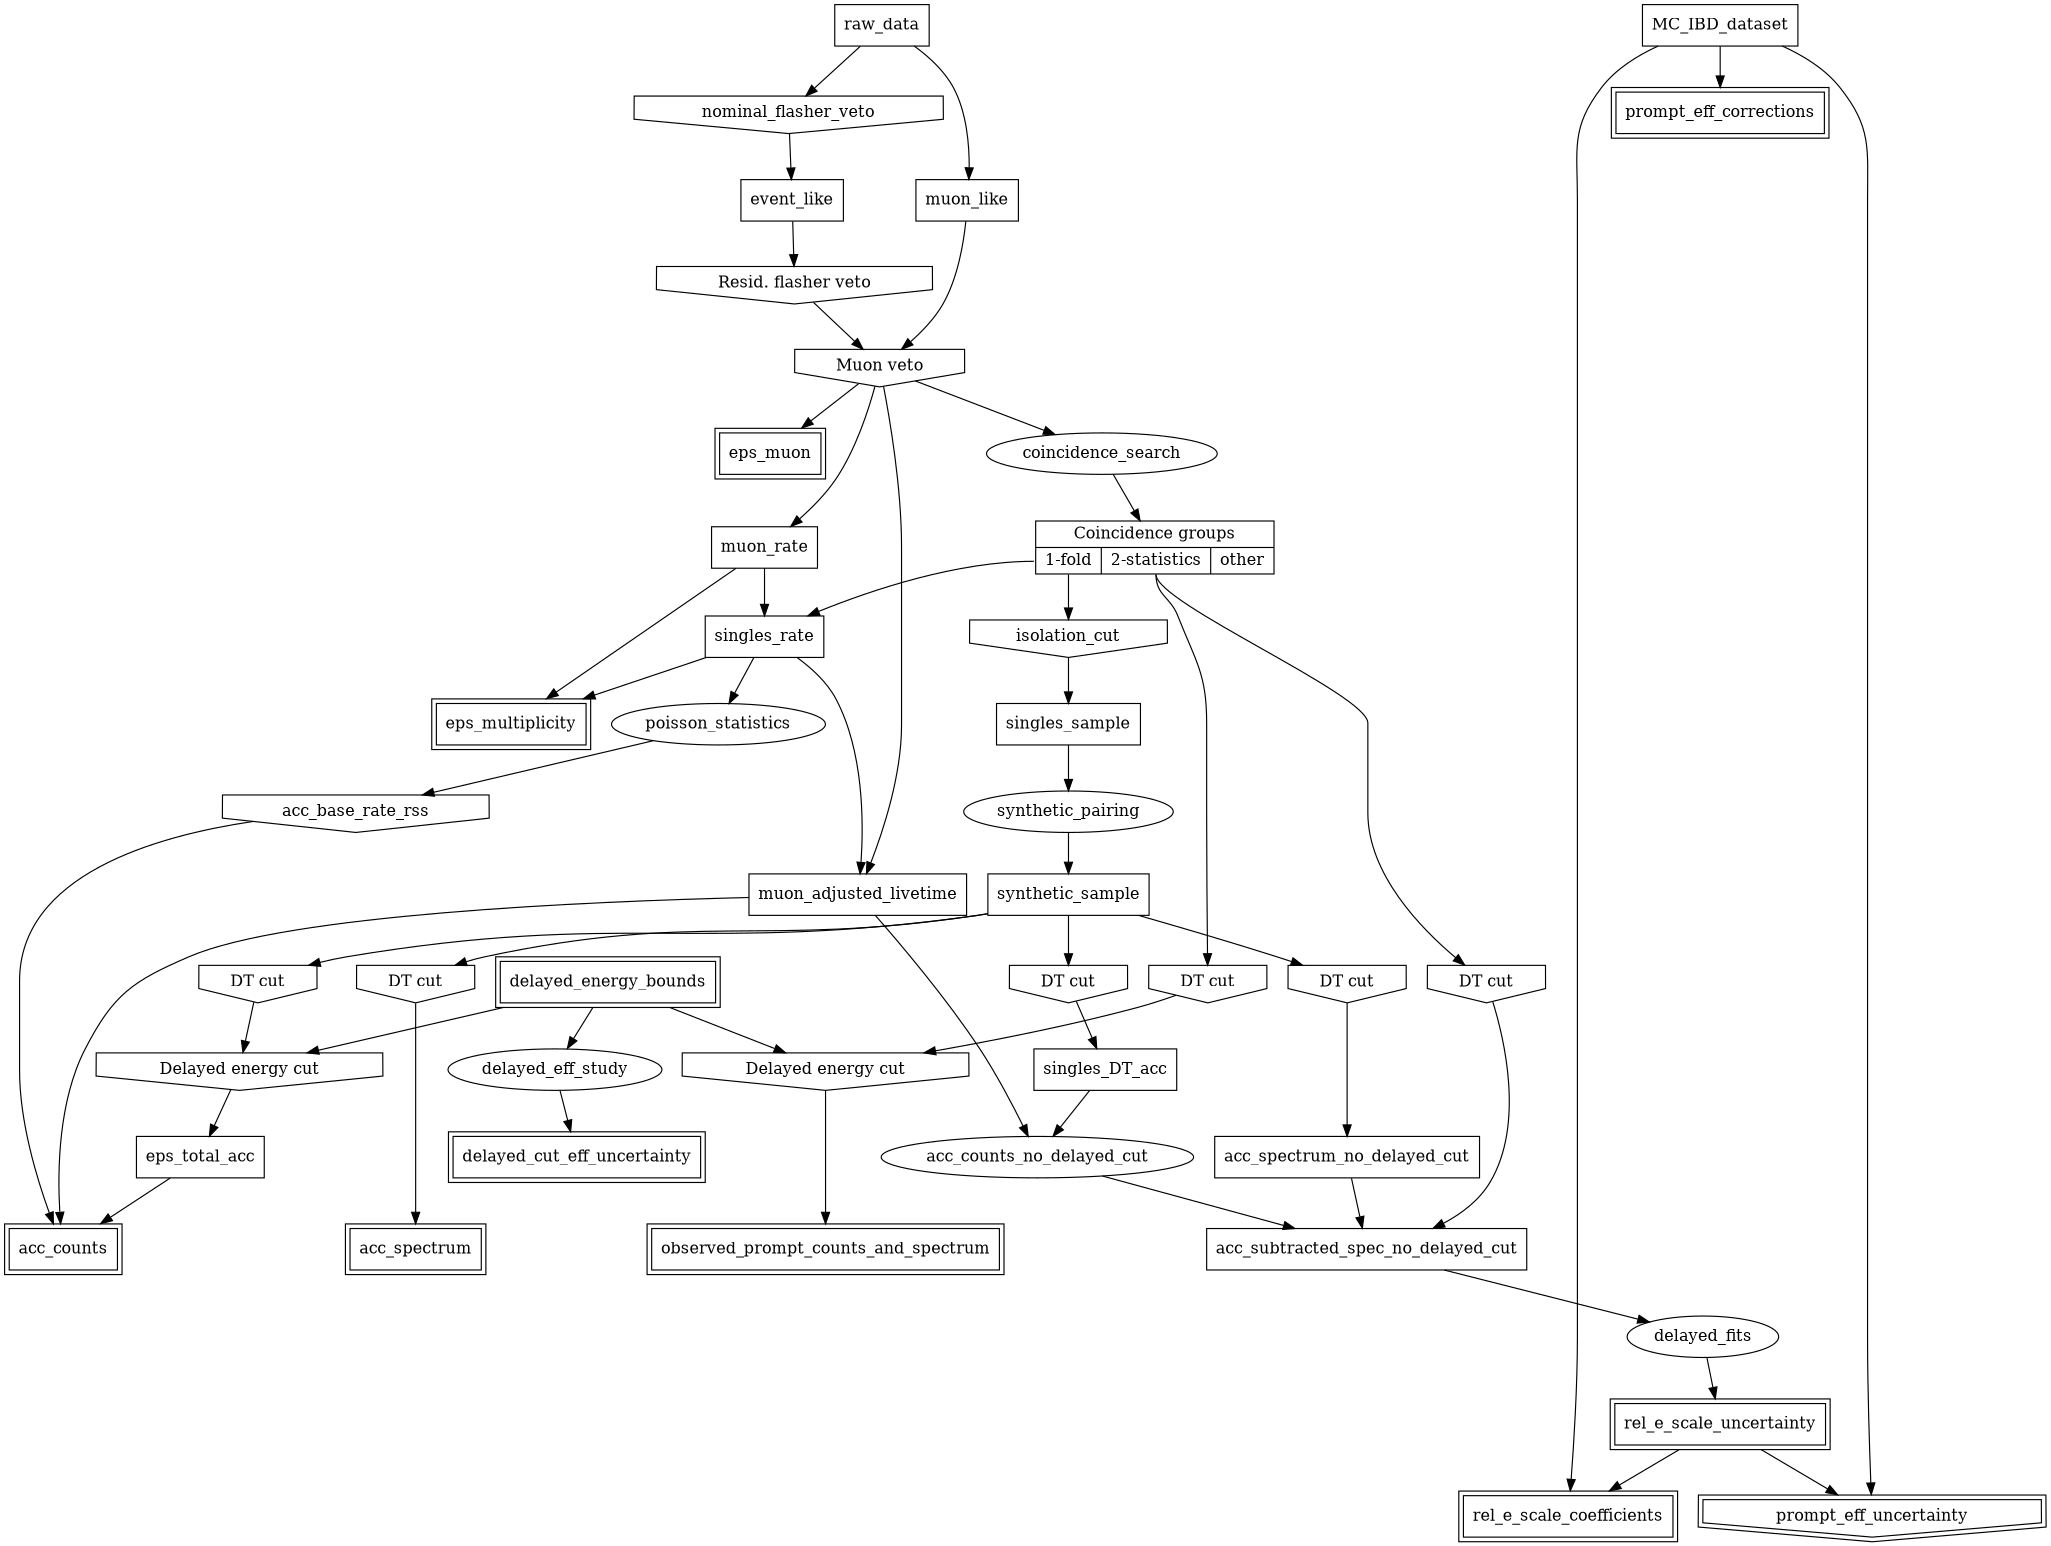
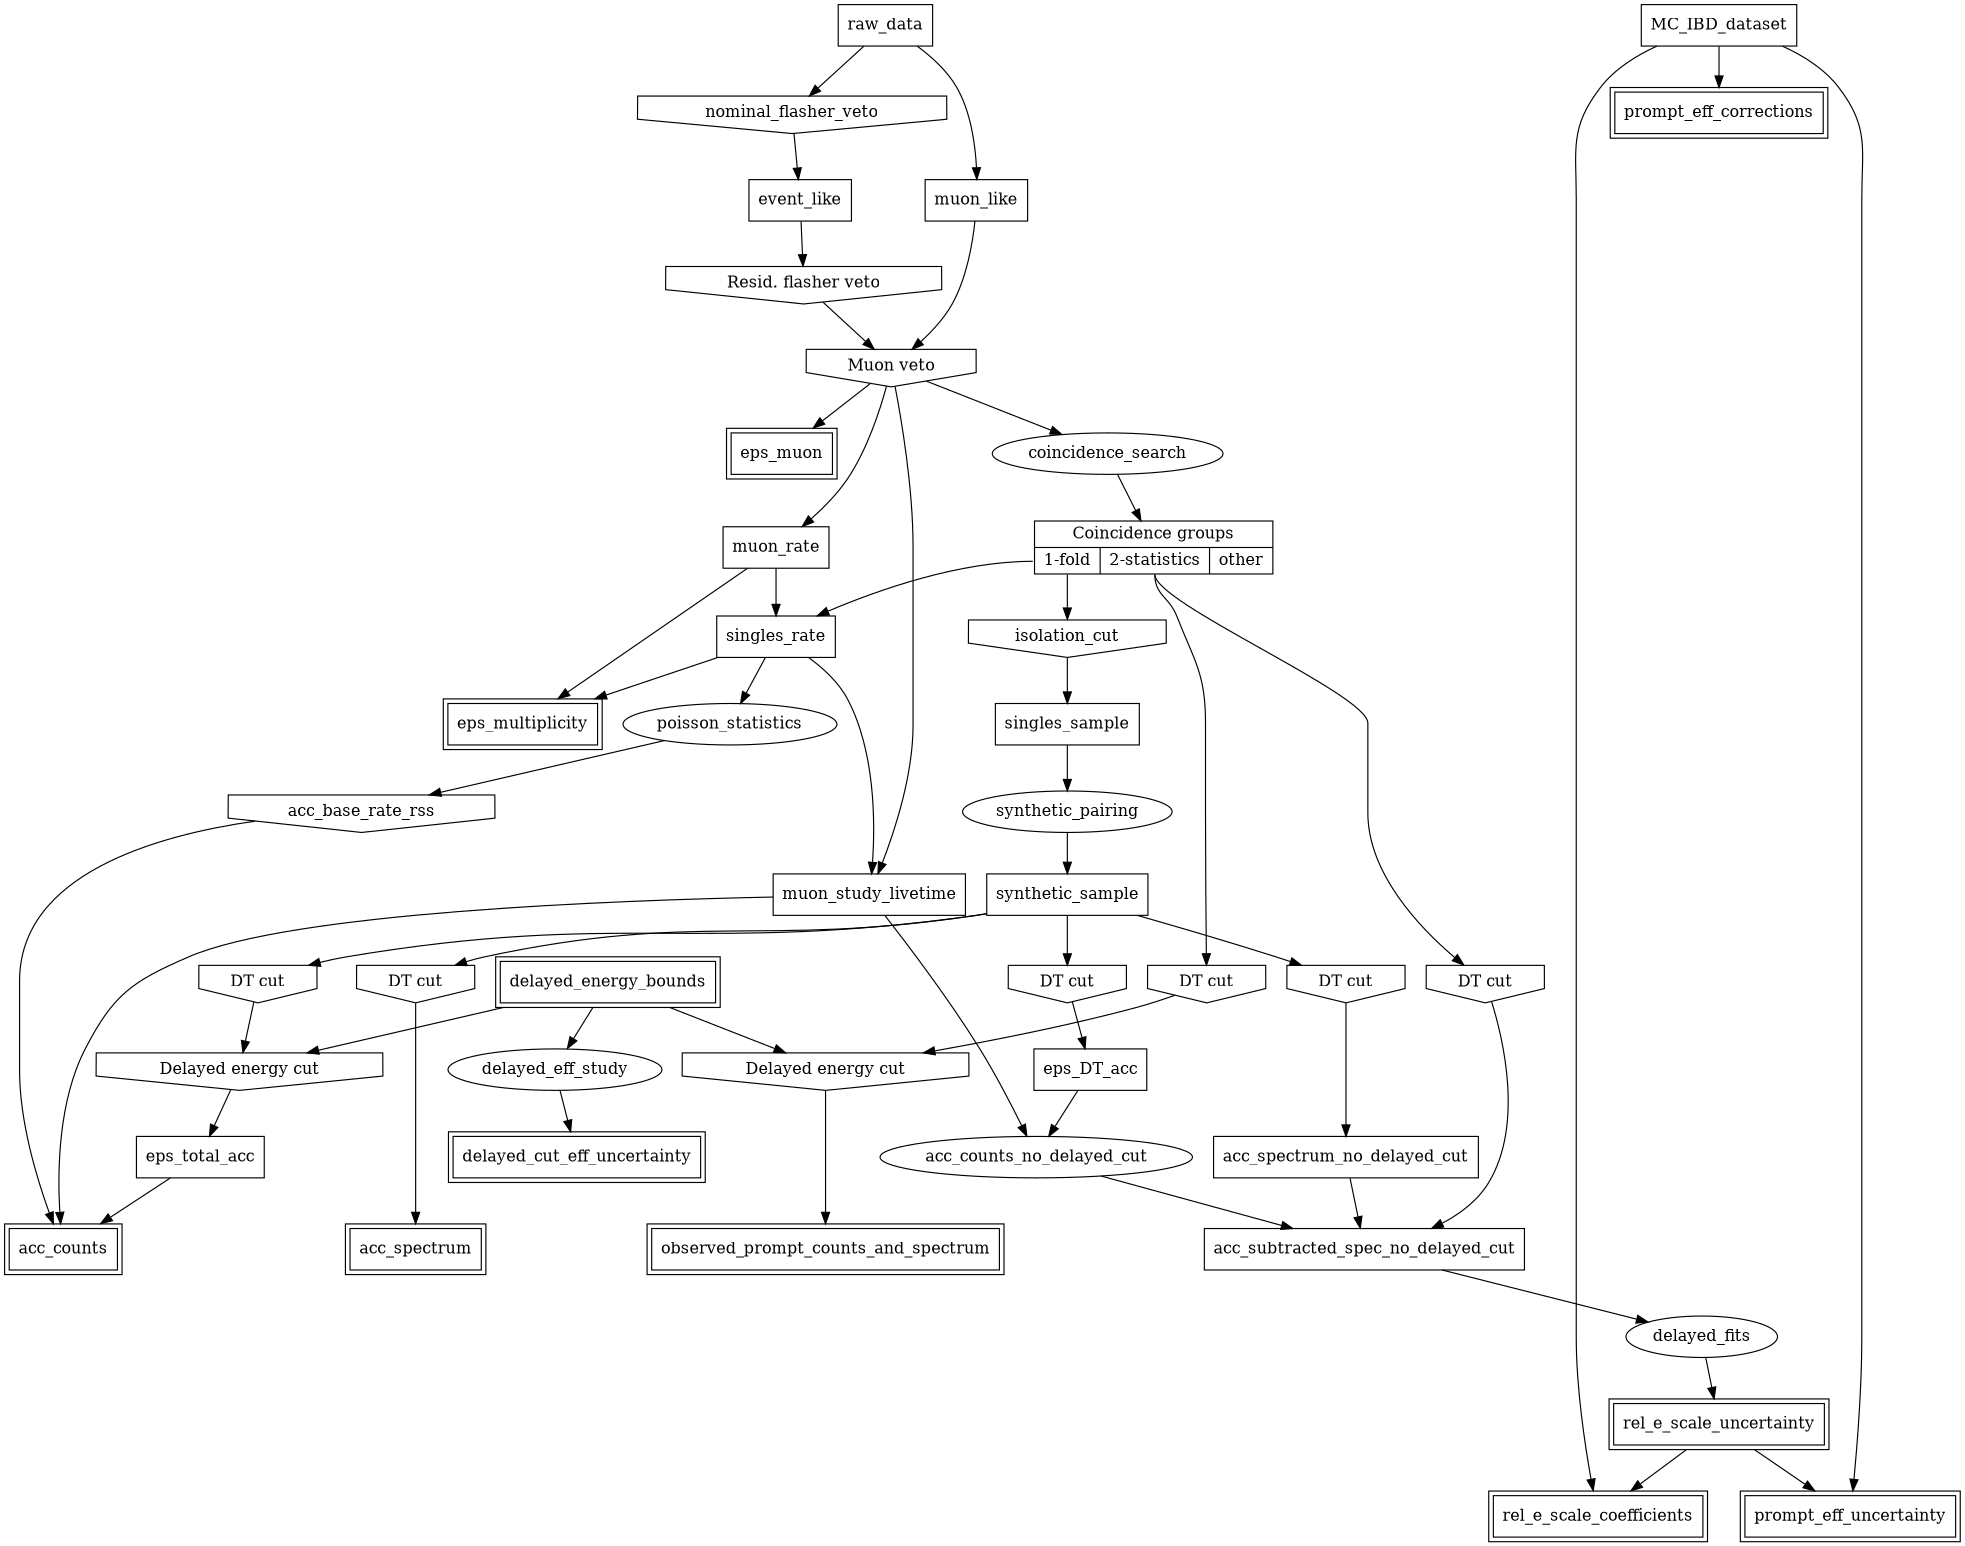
(858, 895) -> (869, 895)
(1105, 1070) -> (1090, 1070)
(1872, 1516) -> (1850, 1516)
